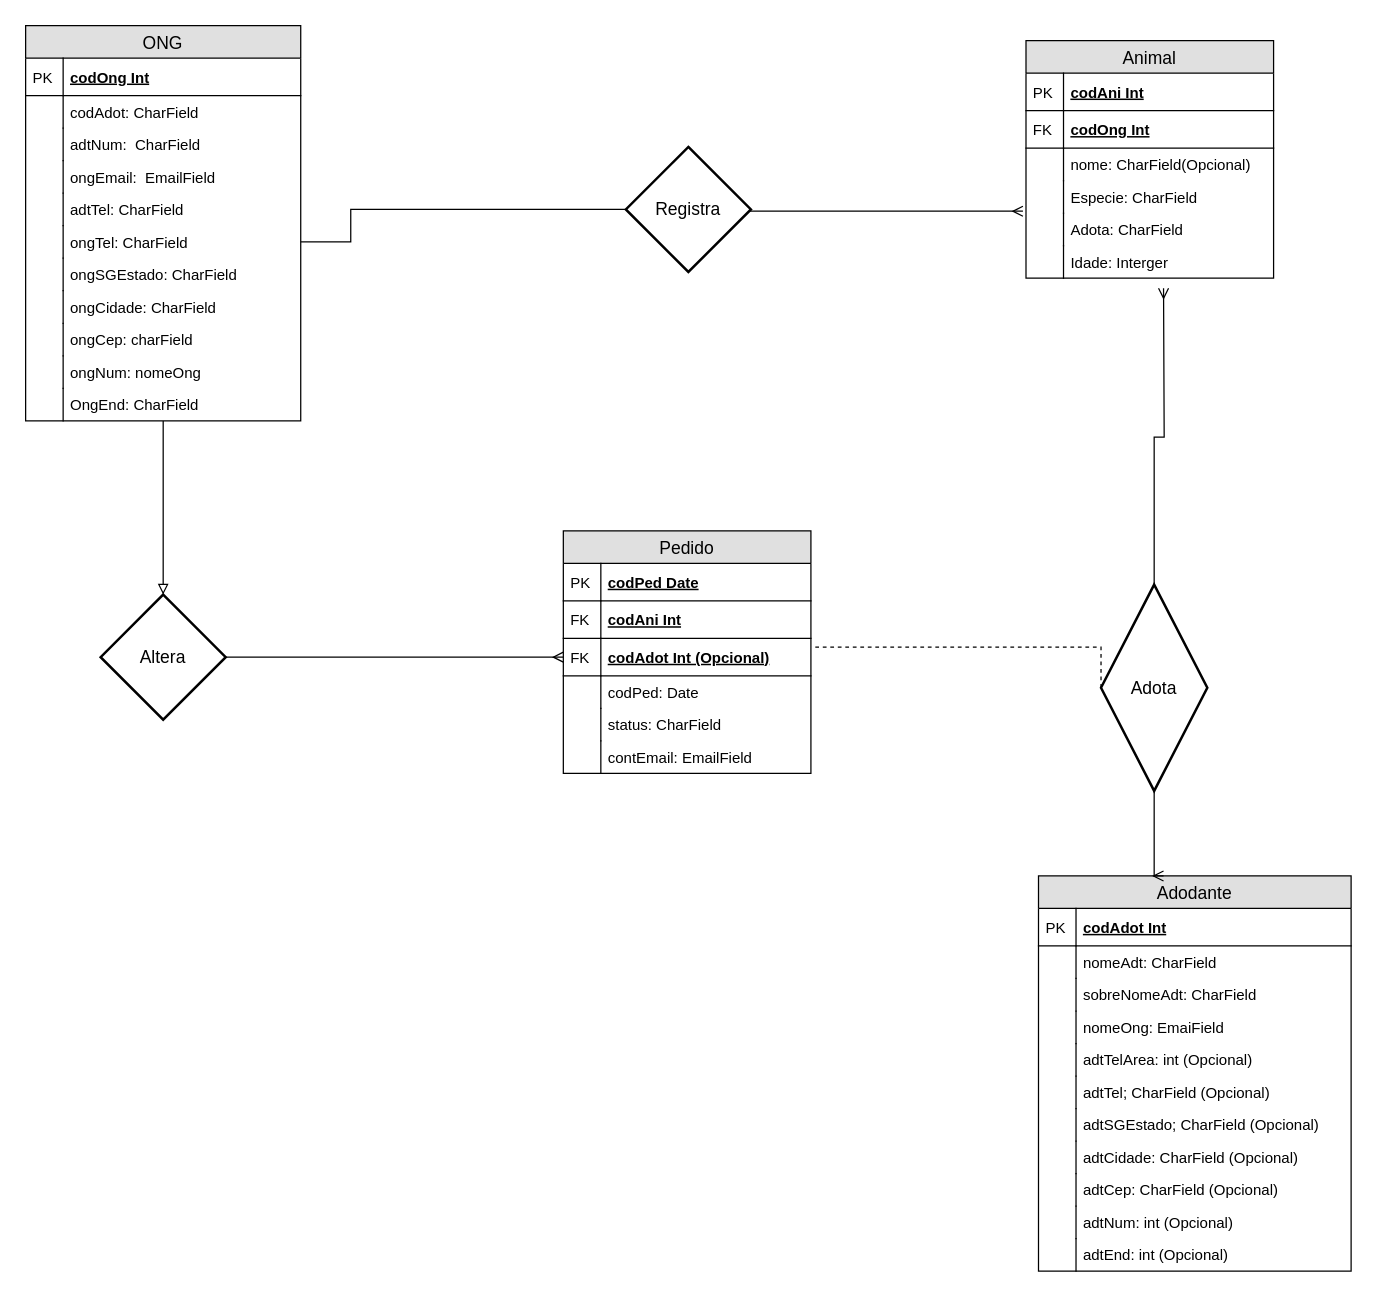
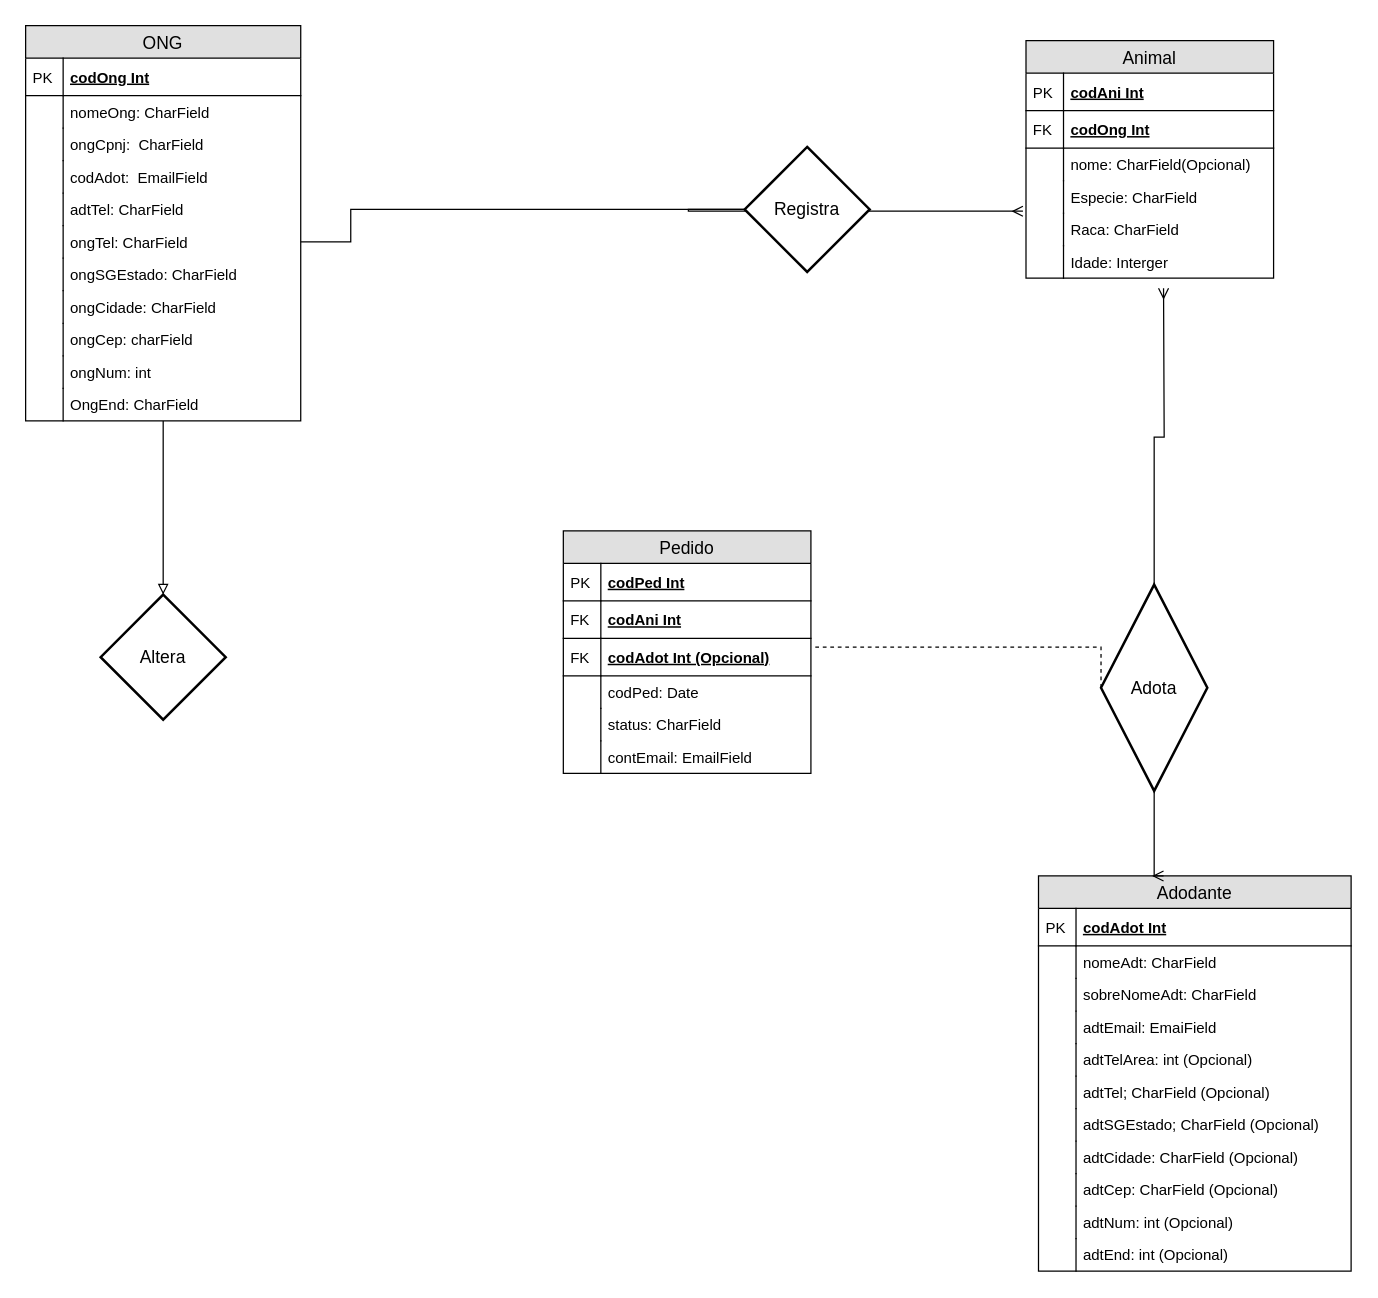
(138, 113) -> (138, 113)
(138, 145) -> (142, 145)
(143, 178) -> (142, 178)
(688, 209) -> (807, 209)
(1129, 230) -> (1125, 230)
(129, 373) -> (110, 373)
(652, 583) -> (648, 583)
(394, 657) -> none
(1148, 1028) -> (1149, 1028)
